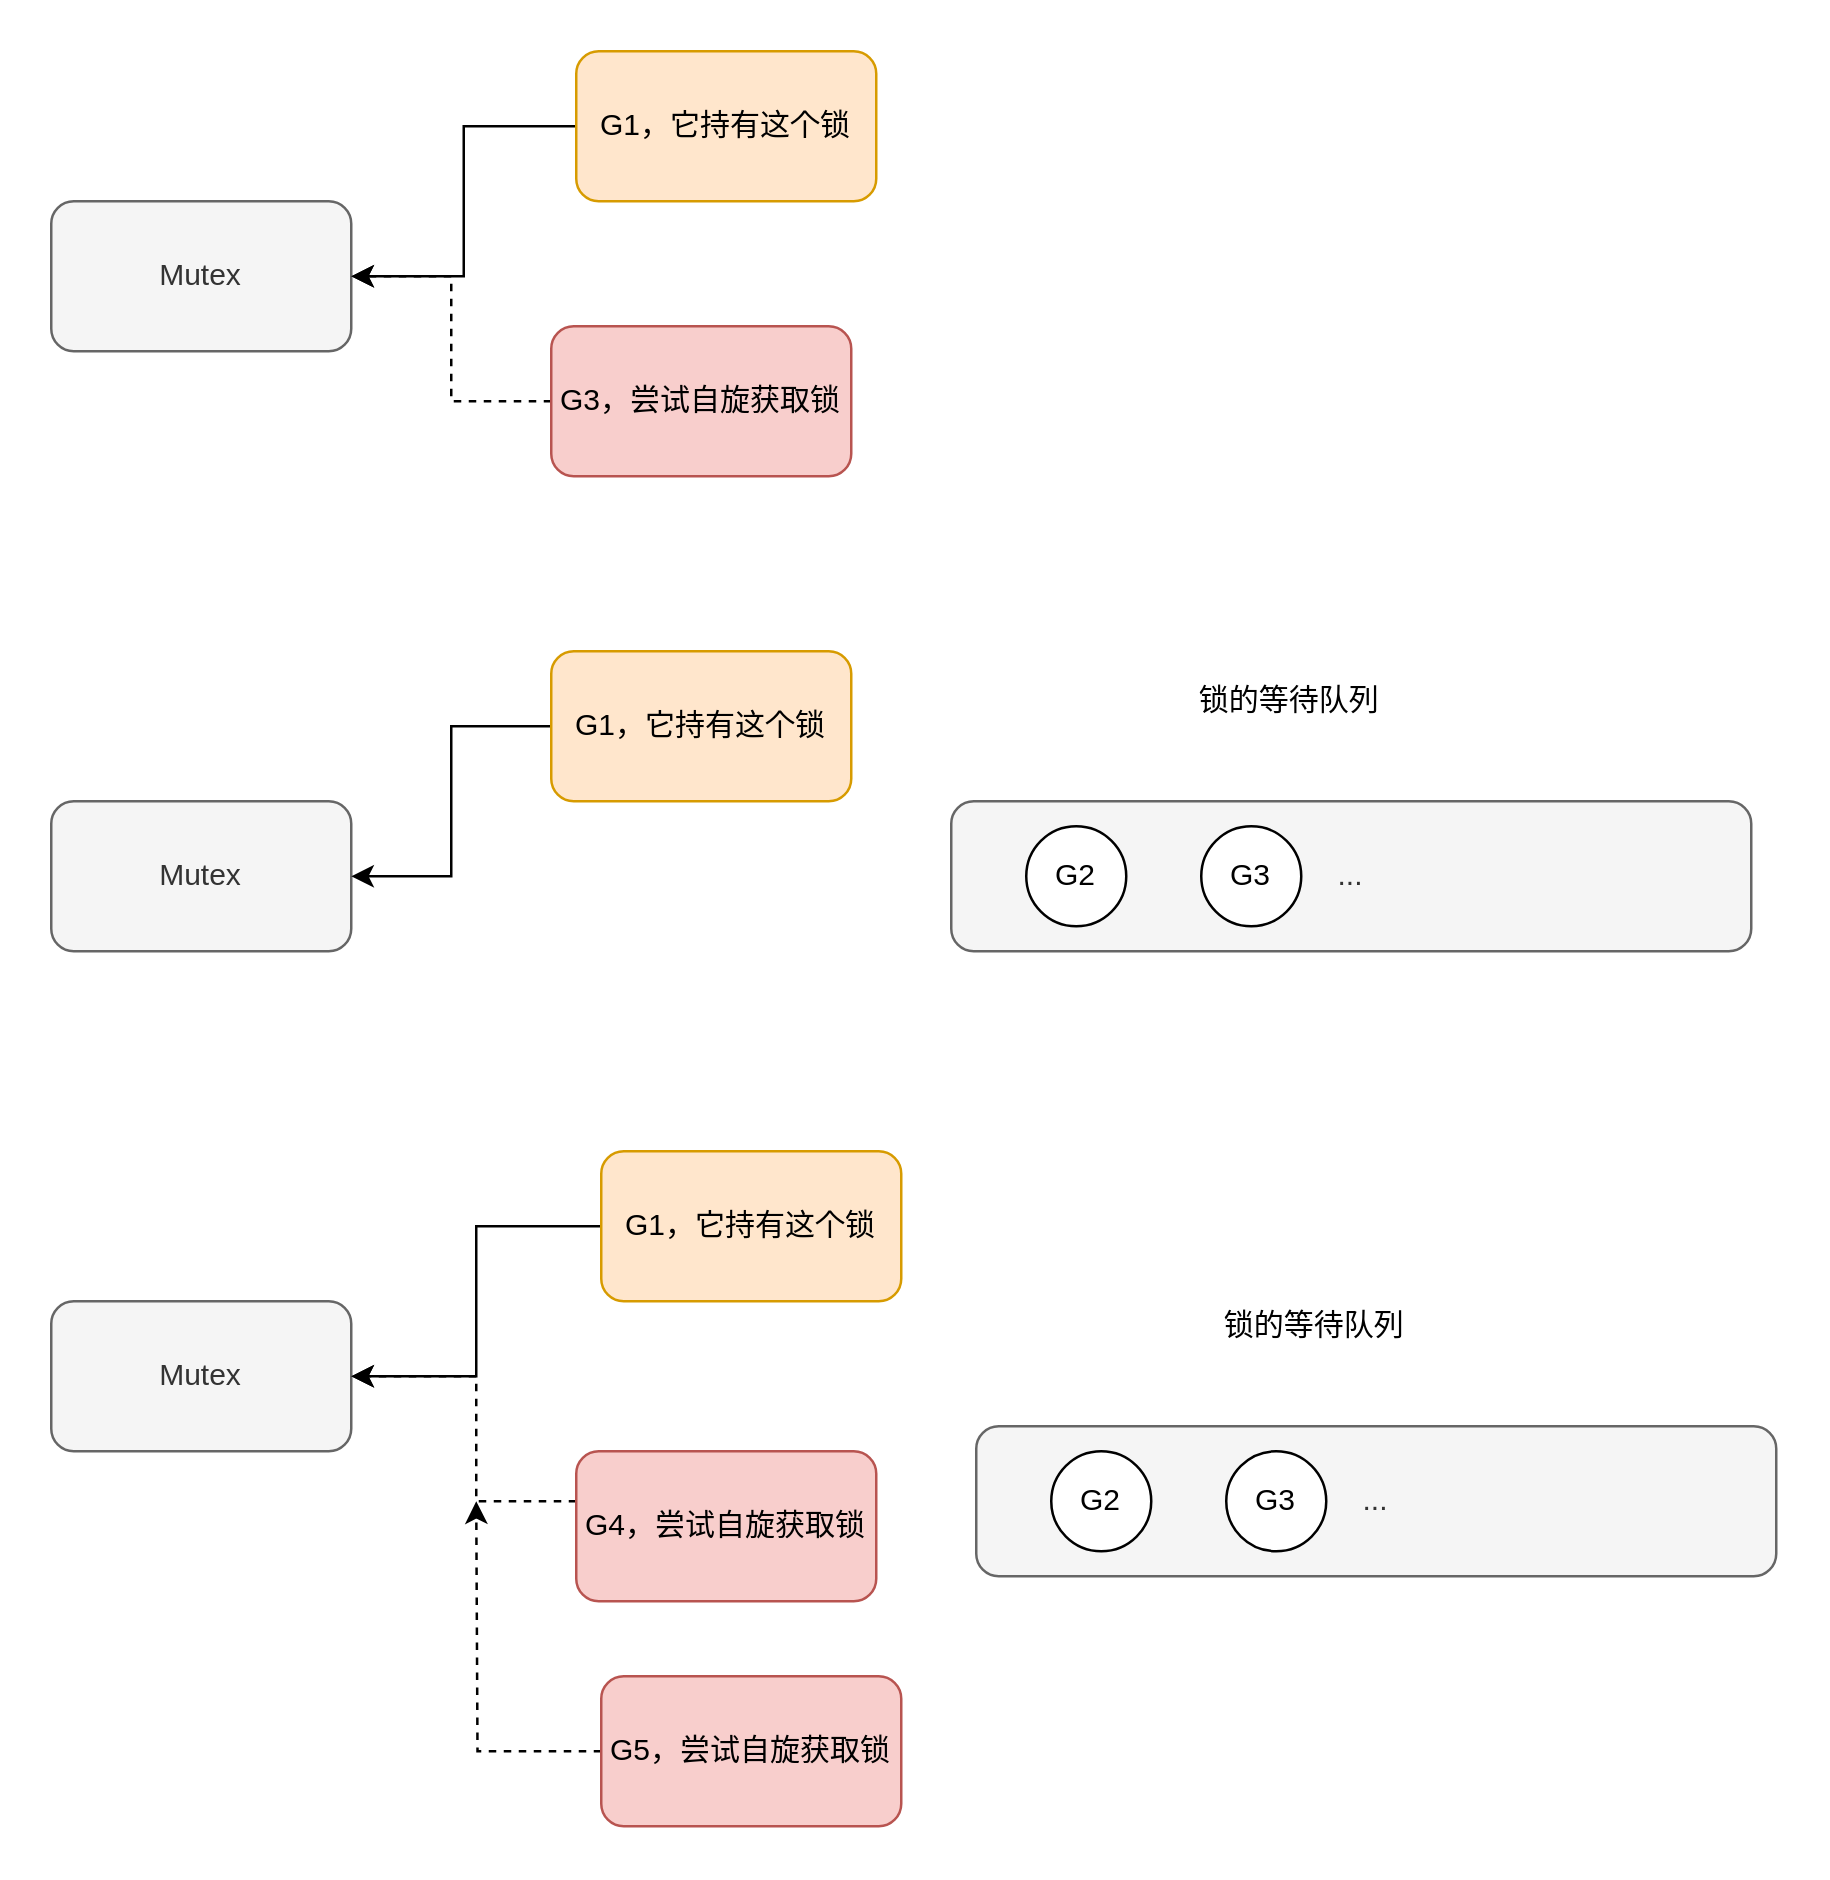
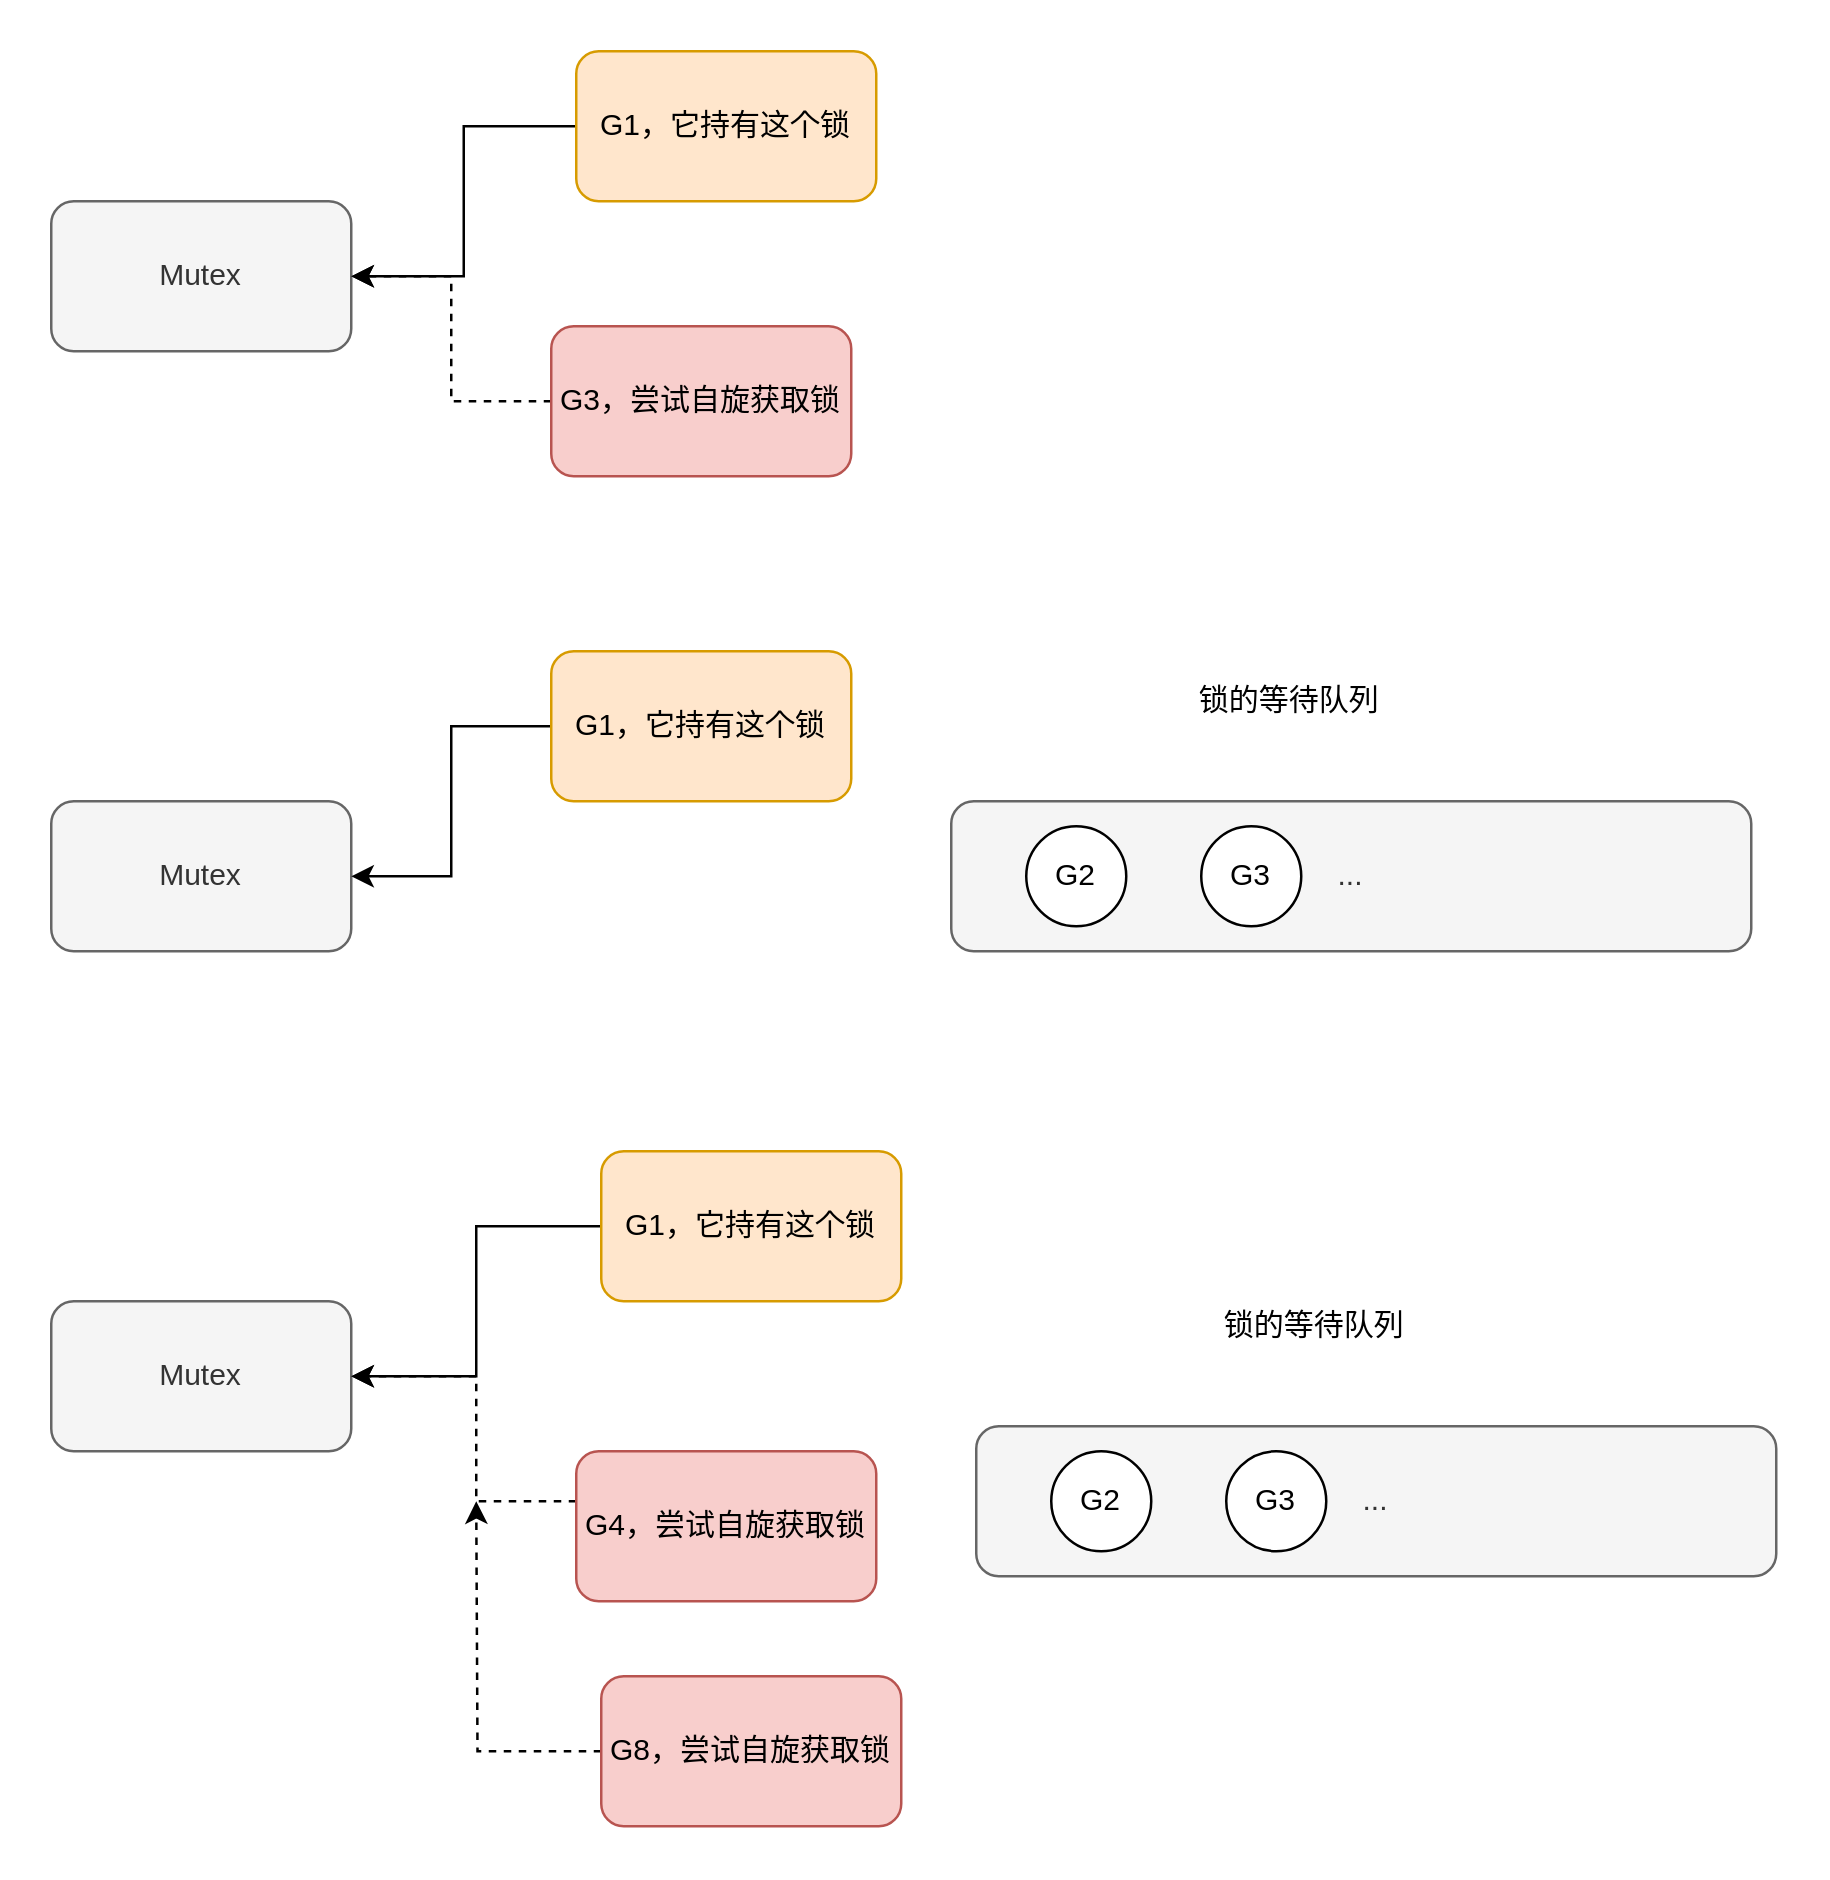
(751, 1751) -> (751, 1751)
